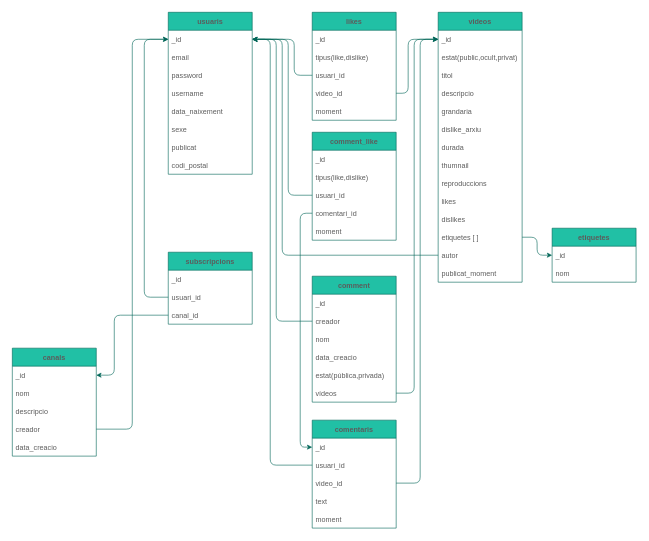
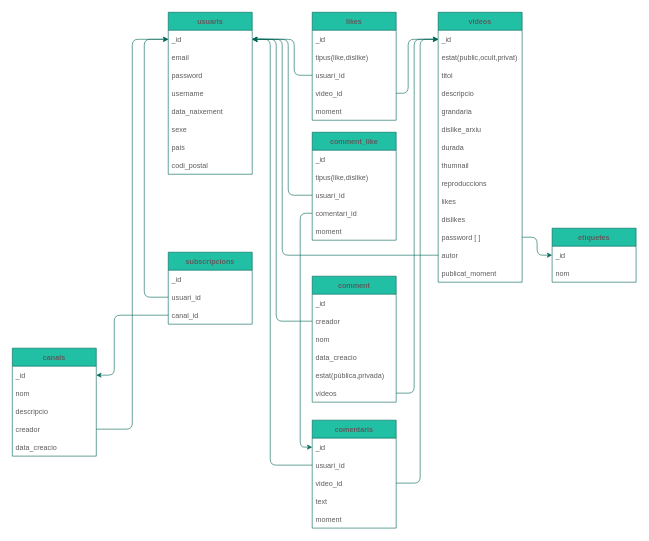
(186, 148) -> (179, 148)
(465, 238) -> (464, 238)
